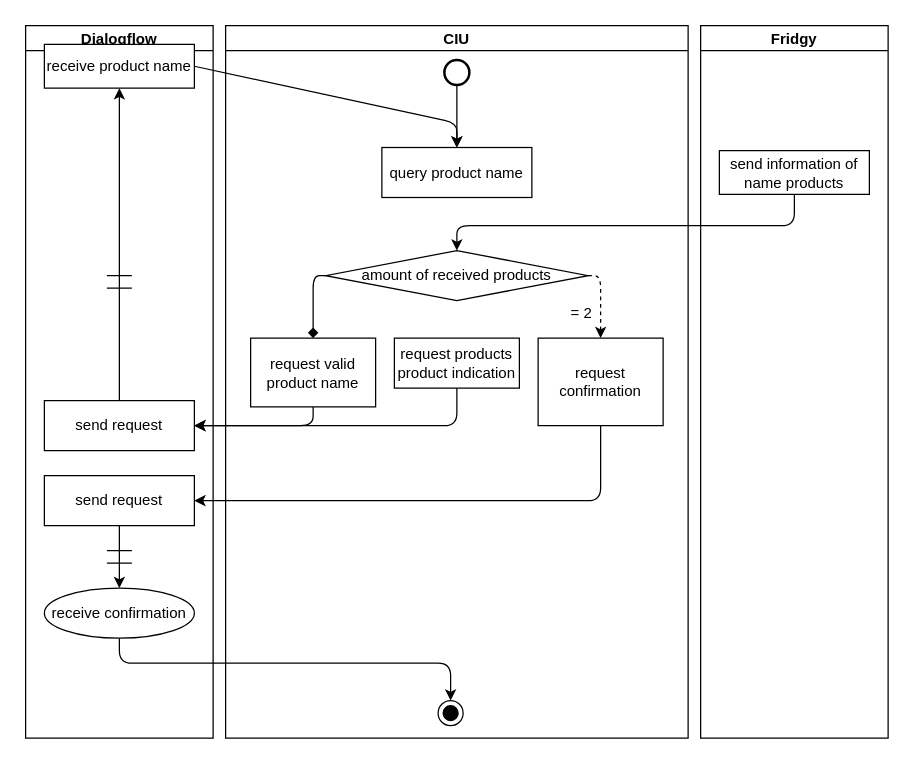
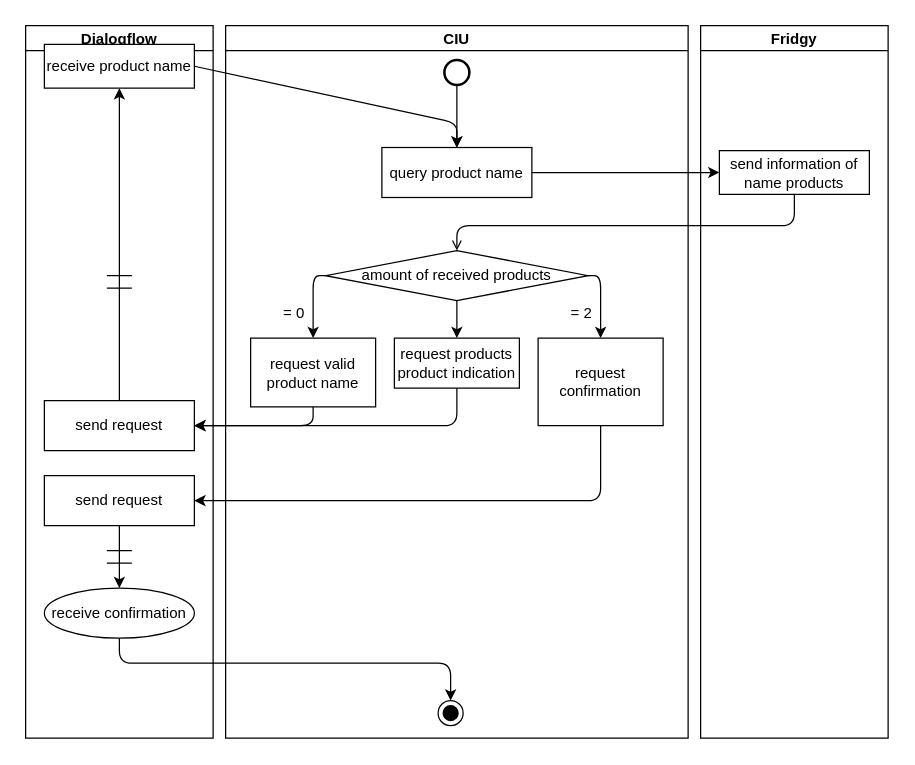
none -> (621, 173)
(457, 233) -> (457, 239)
(601, 299) -> (601, 299)
none -> (294, 313)
none -> (457, 315)
(313, 327) -> (313, 328)
